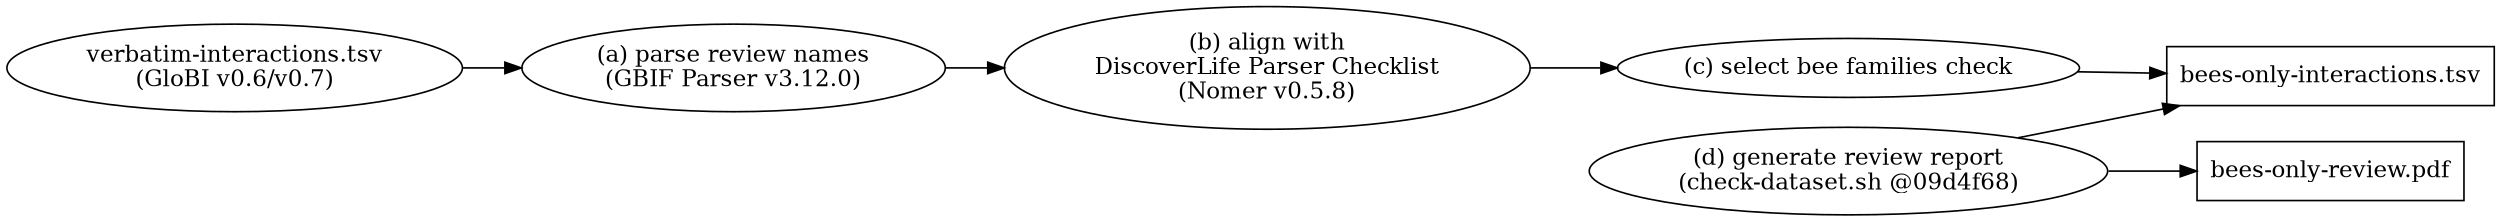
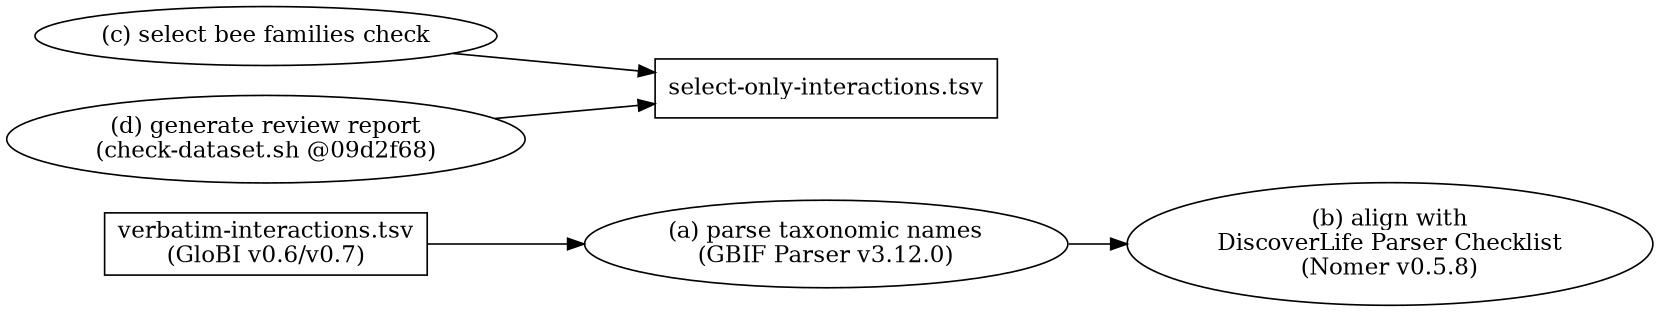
(235, 68) -> (266, 244)
(734, 68) -> (826, 244)
(1565, 68) -> none
(2330, 76) -> (826, 88)
(1848, 171) -> (266, 139)
(2330, 171) -> none
